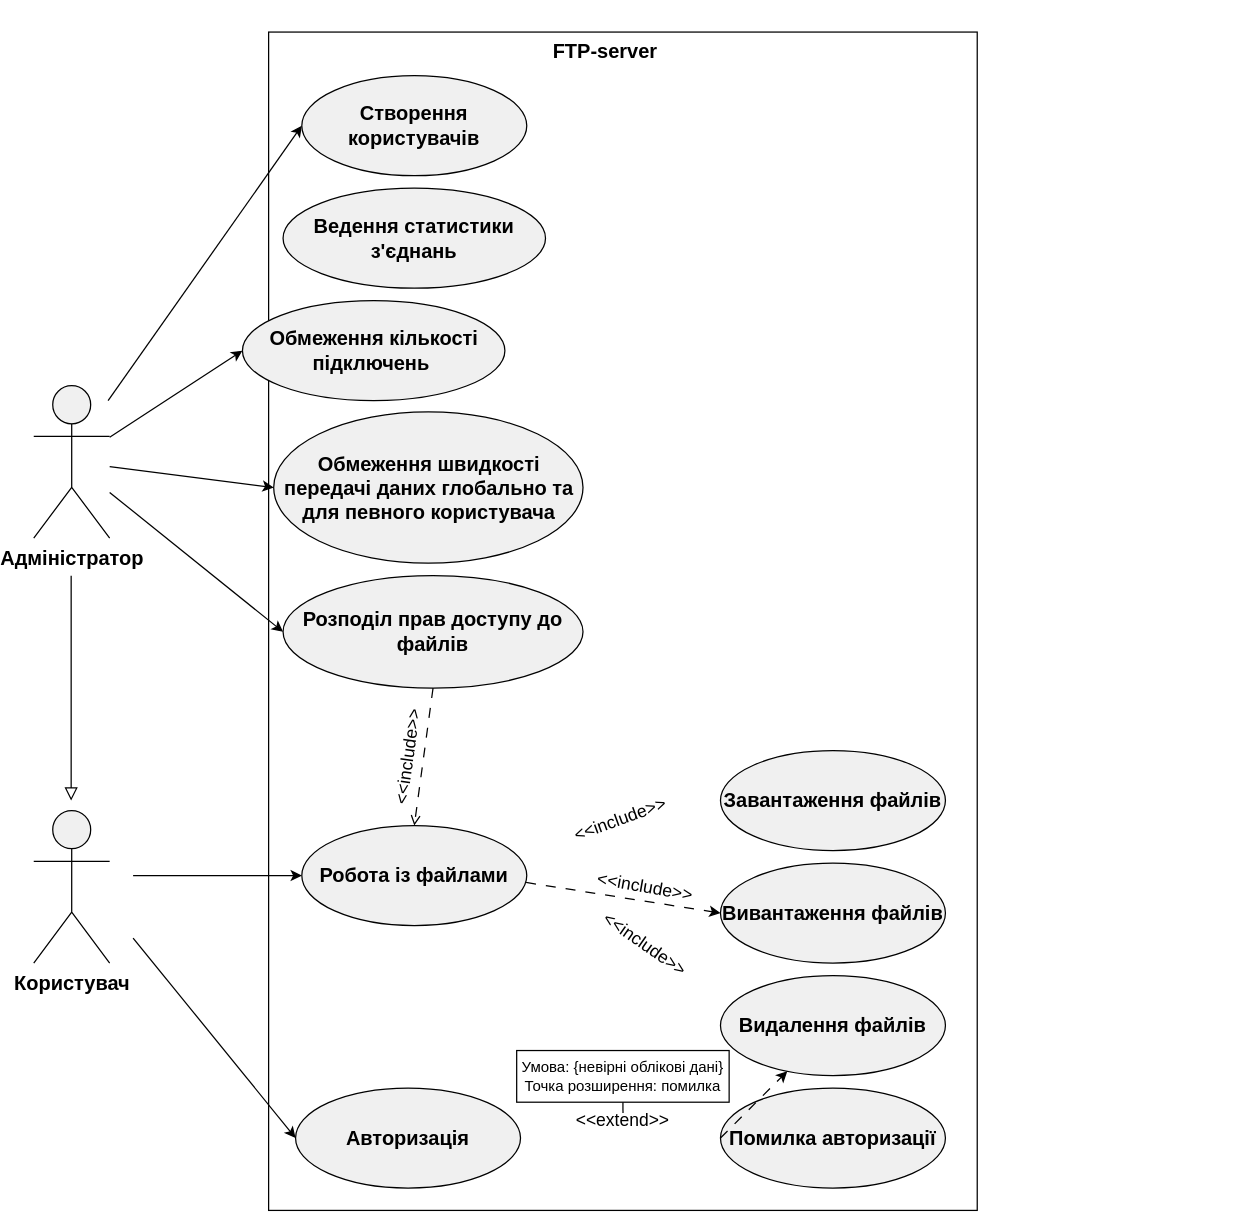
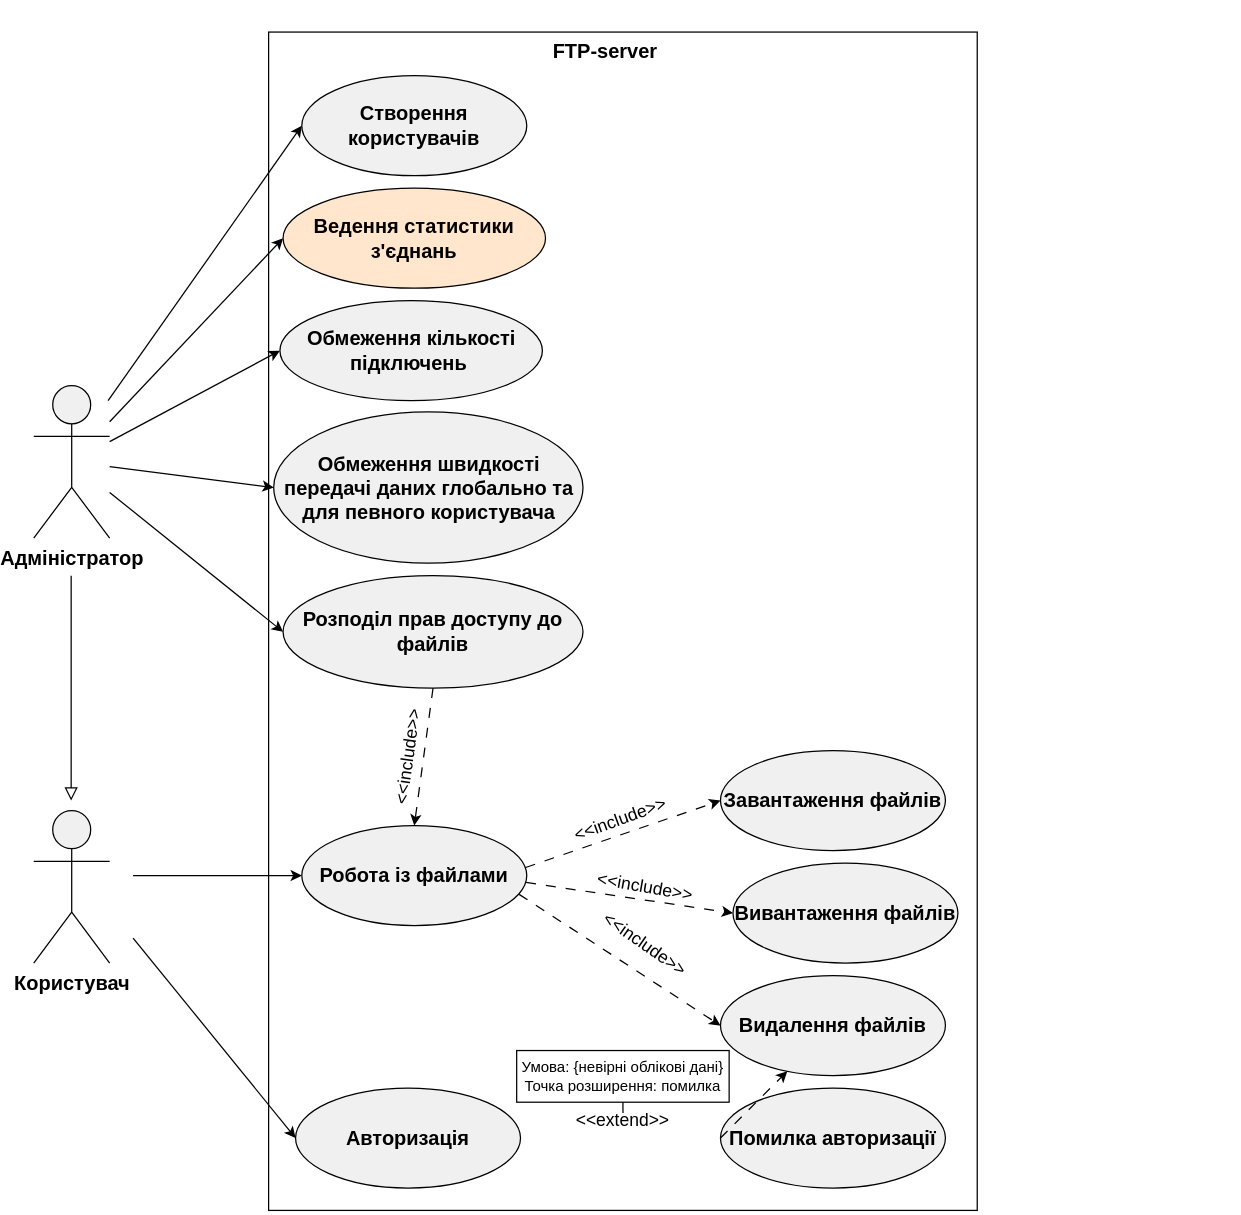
(414, 238) -> (414, 238)
none -> (194, 333)
(374, 351) -> (411, 351)
(415, 818) -> (416, 816)
none -> (581, 849)
(833, 913) -> (846, 913)
none -> (618, 959)
